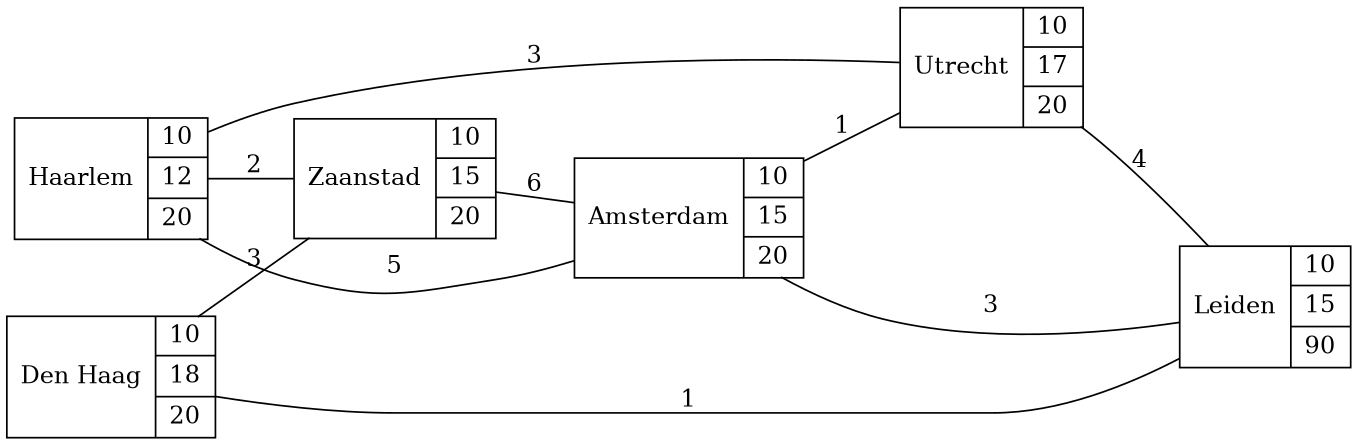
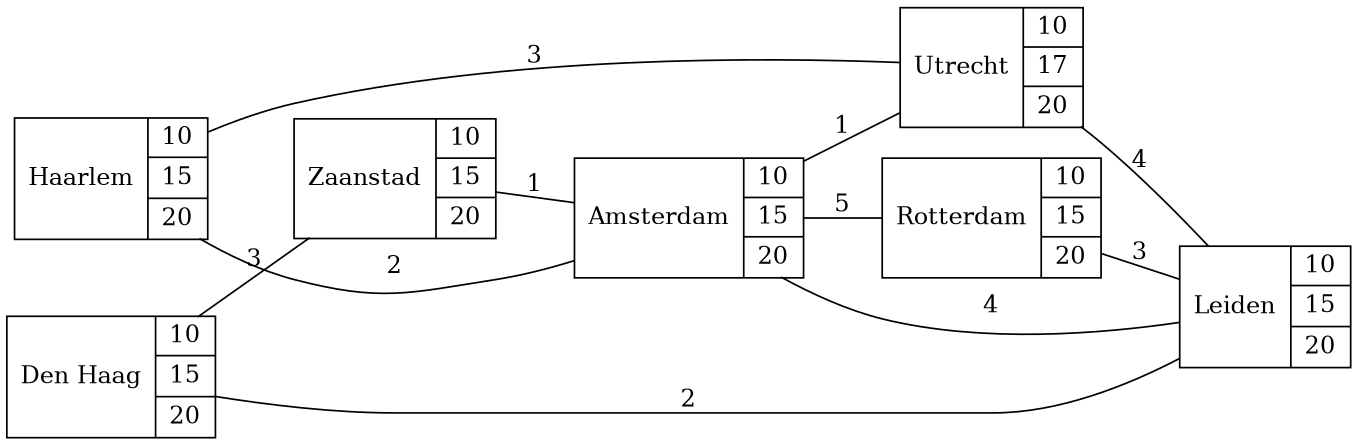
(178, 177) -> (178, 177)
(251, 179) -> none
(535, 185) -> (535, 185)
none -> (992, 218)
(395, 267) -> (395, 267)
(992, 306) -> (992, 306)
(1321, 346) -> (1321, 346)
(186, 375) -> (186, 375)
(689, 400) -> (689, 400)
